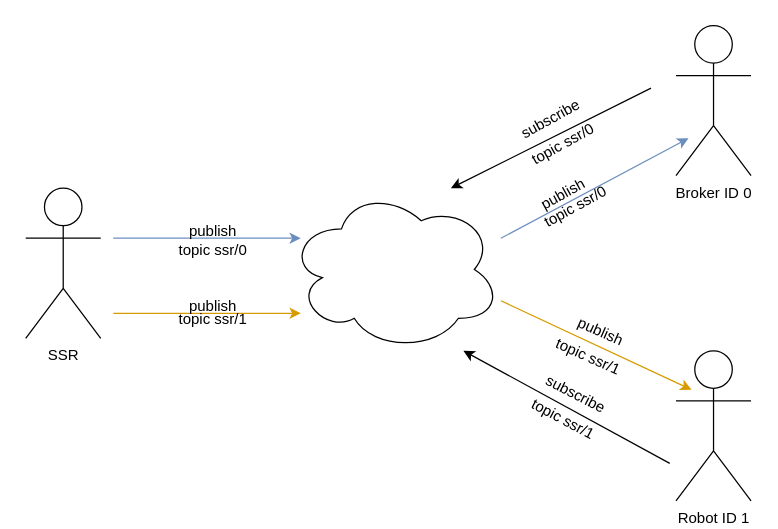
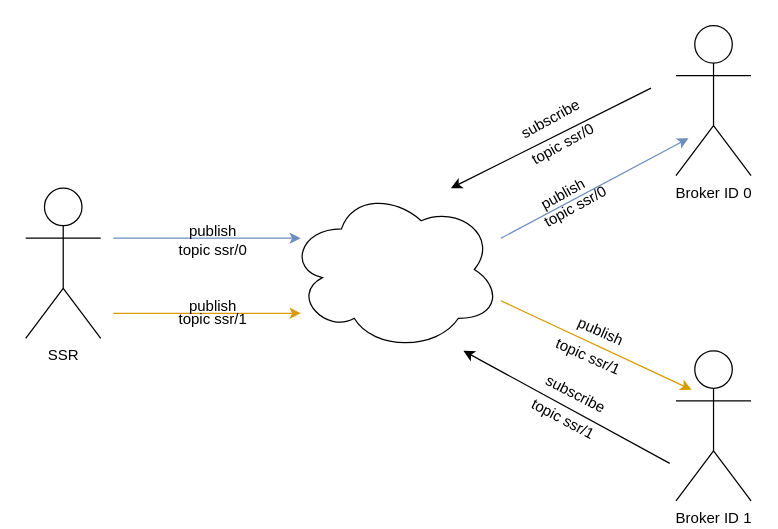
(714, 518) -> (714, 518)
